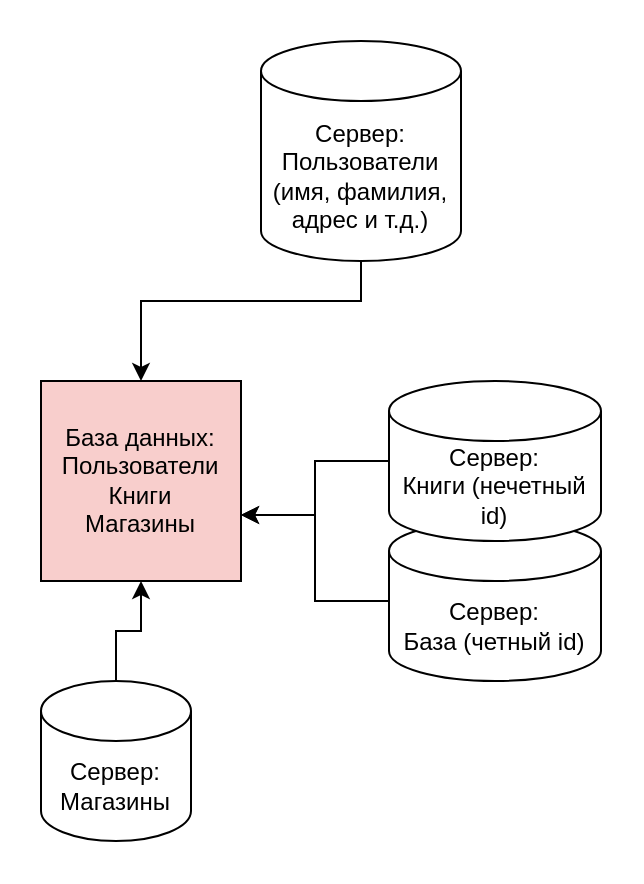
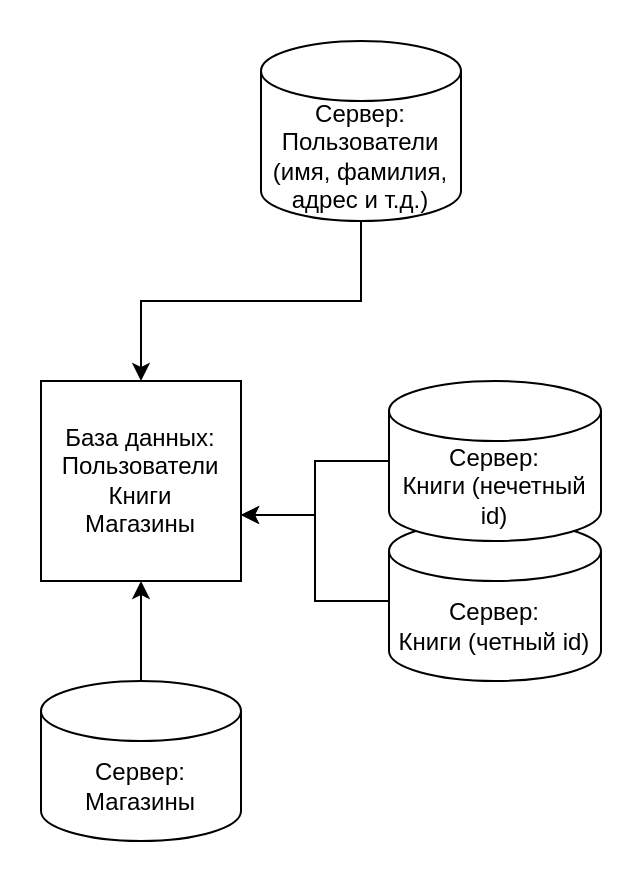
(361, 151) -> (361, 131)
(141, 481) -> (141, 481)
(495, 627) -> (495, 627)
(116, 761) -> (141, 761)
